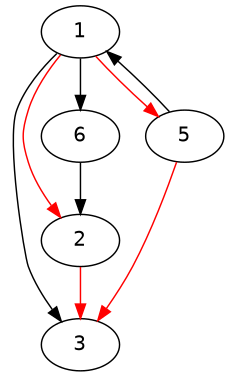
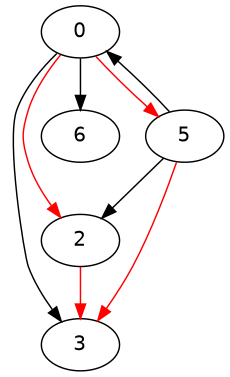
(80, 32) -> (80, 32)
(80, 181) -> (138, 183)
